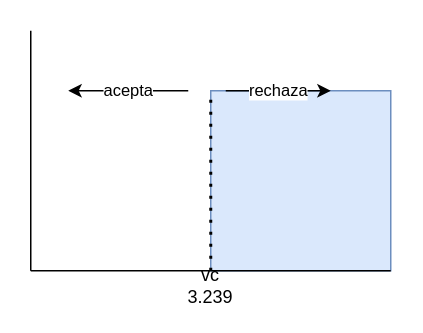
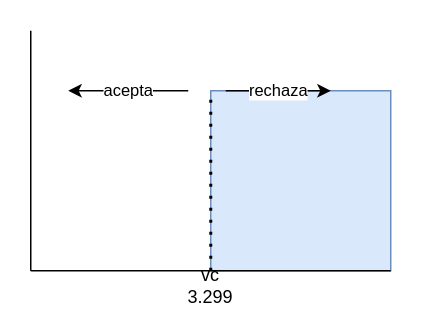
(211, 286) -> (211, 286)
